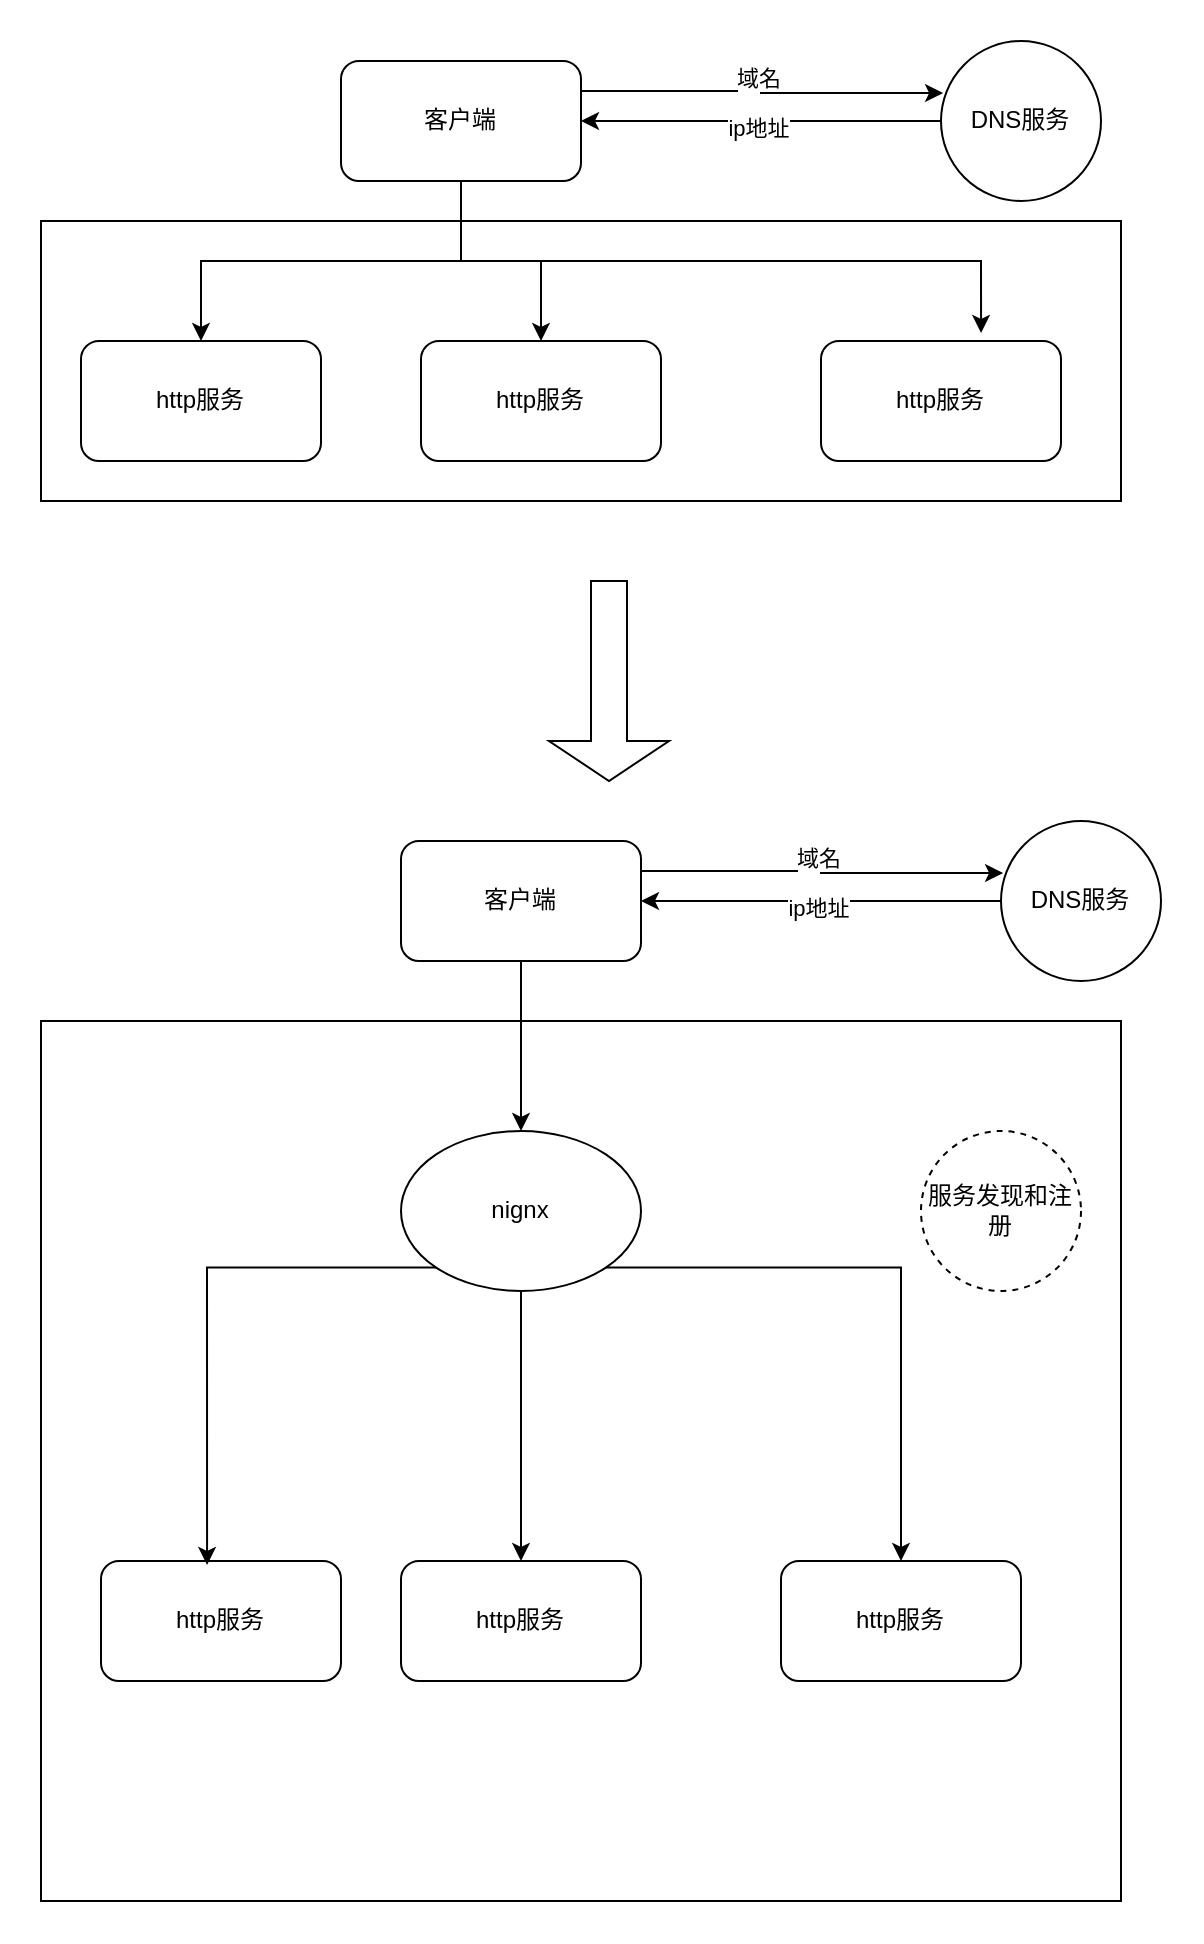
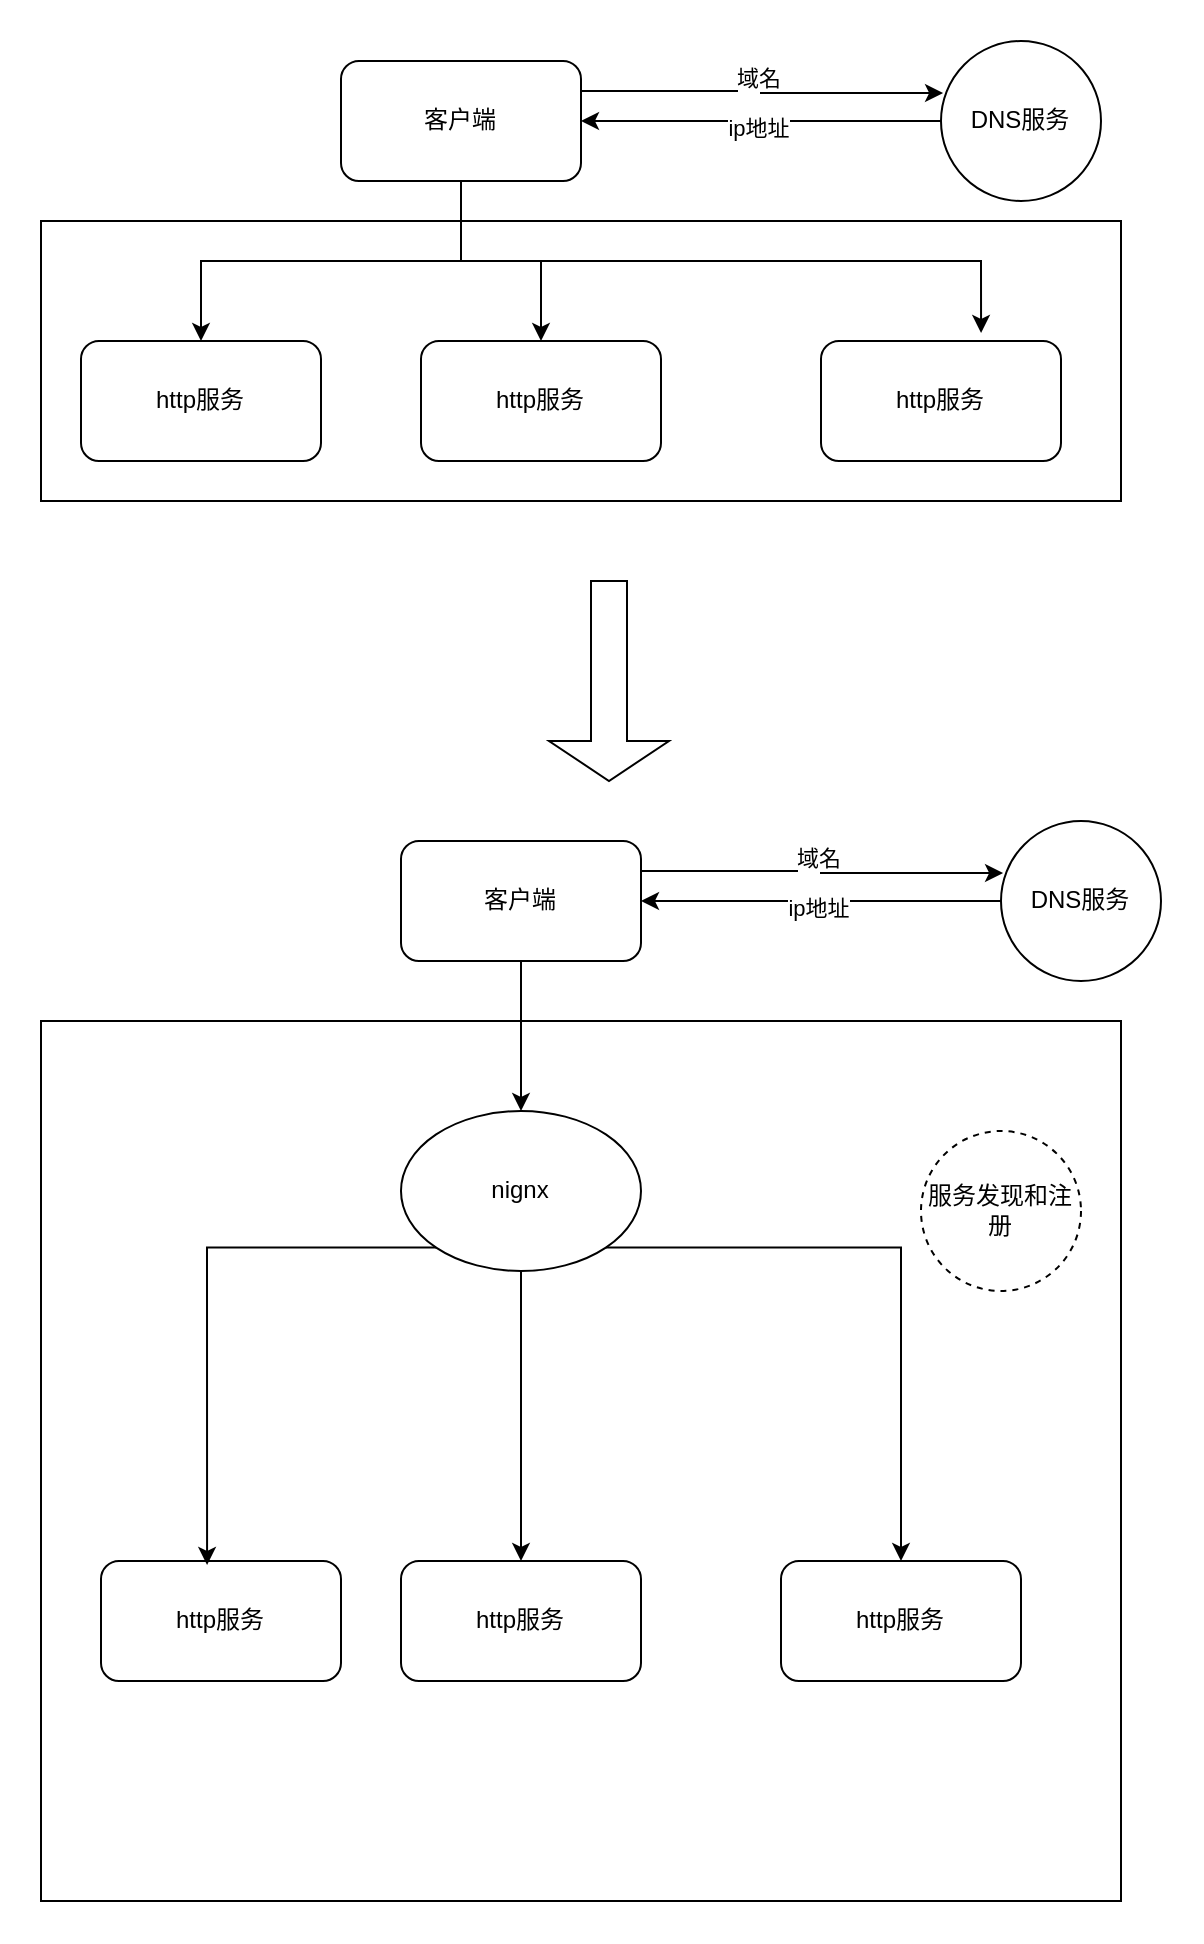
(521, 1211) -> (521, 1191)
